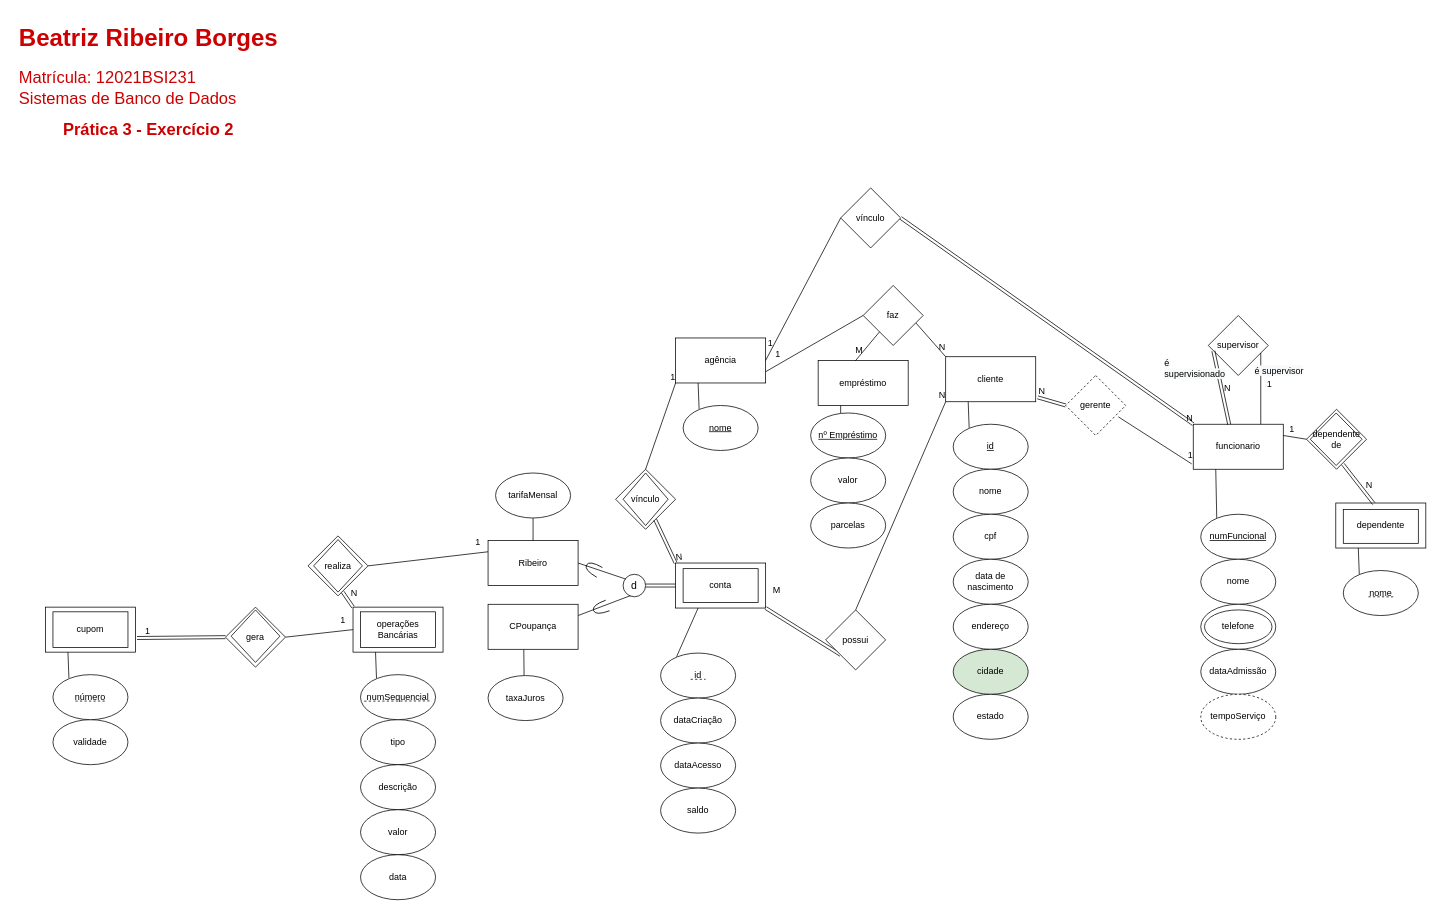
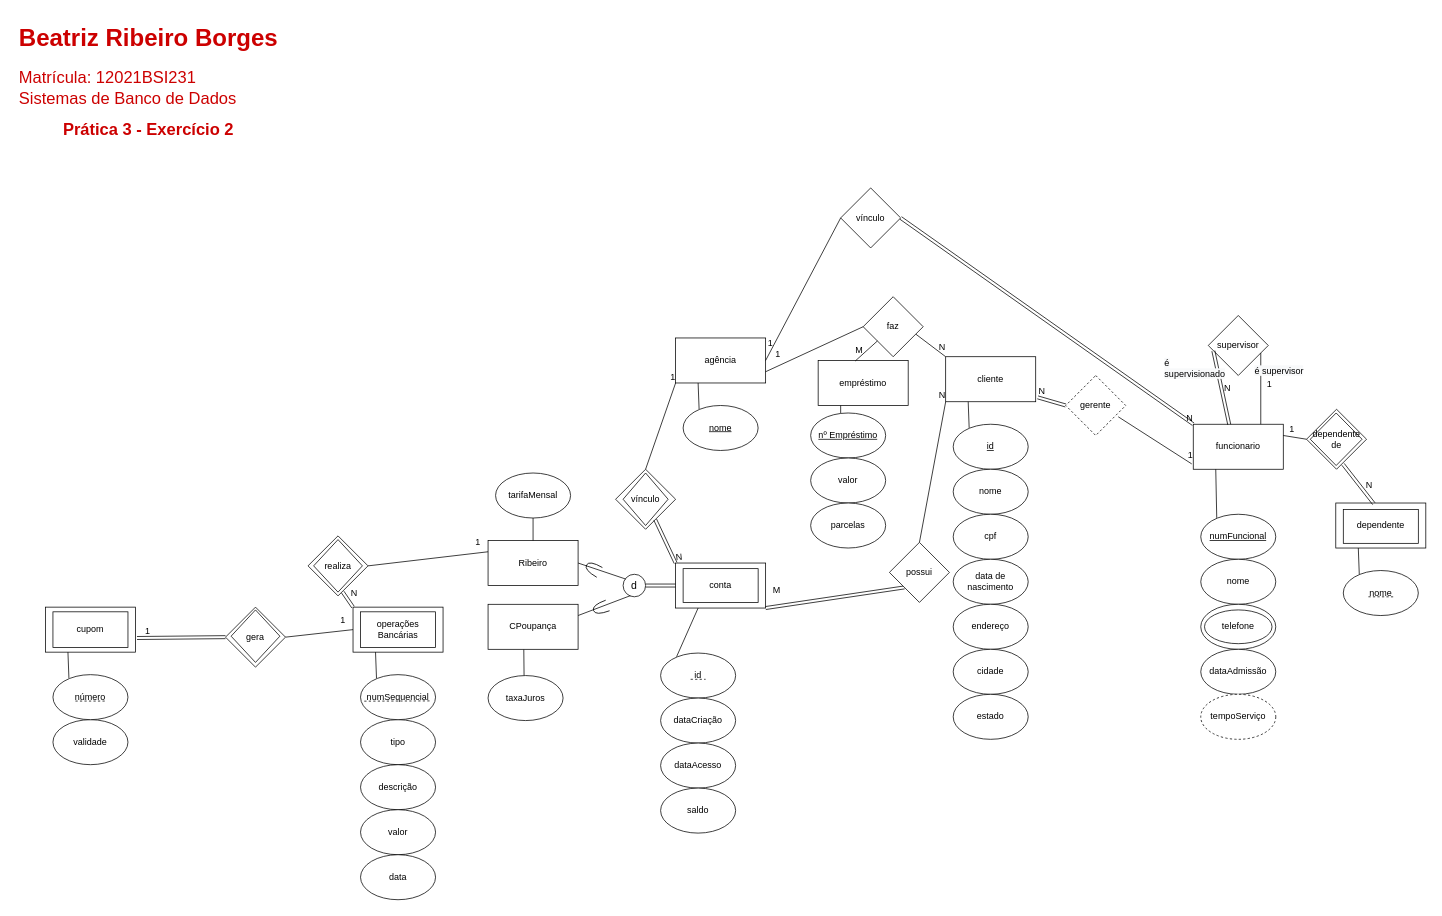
(893, 315) -> (893, 327)
(855, 640) -> (919, 572)
(990, 672) -> (990, 672)
